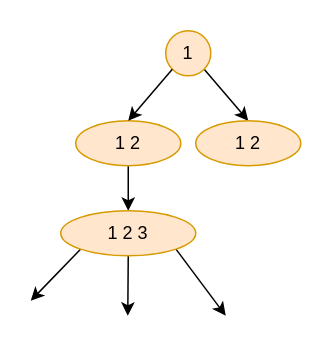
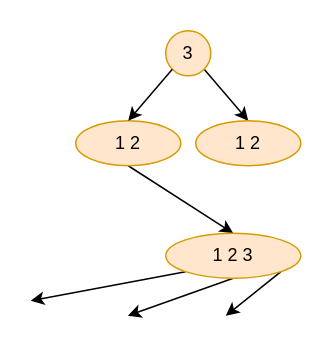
(188, 53) -> (188, 53)
(128, 233) -> (233, 256)
